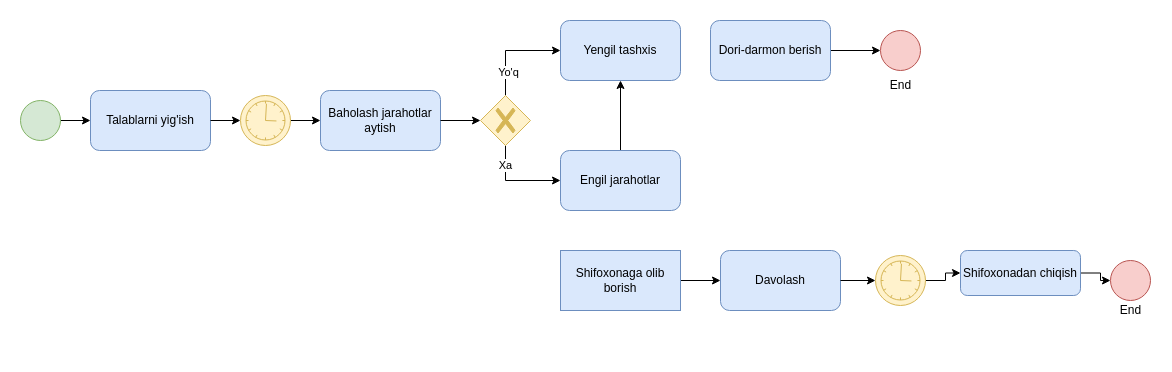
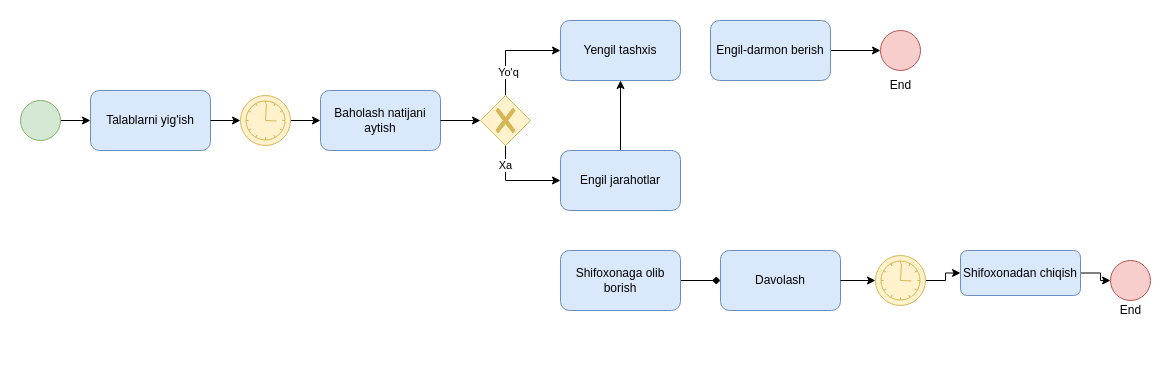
(771, 51) -> (771, 51)
(381, 121) -> (381, 121)
(621, 281) -> (621, 281)
(712, 281) -> (712, 281)
